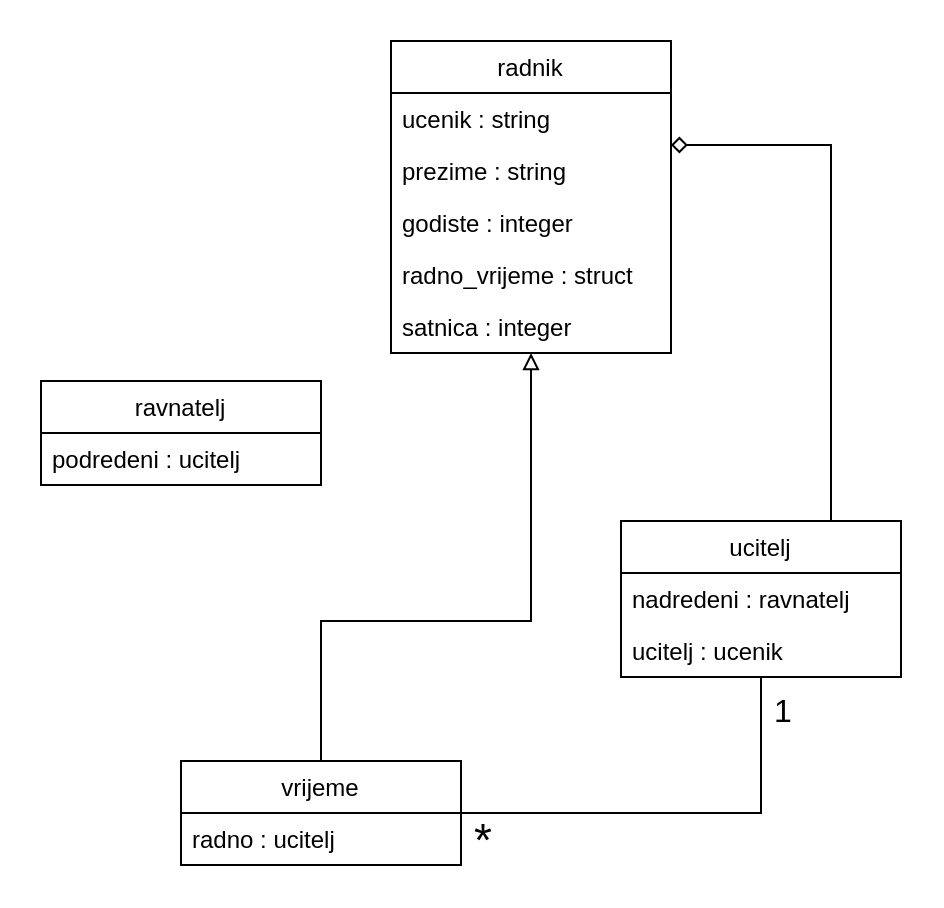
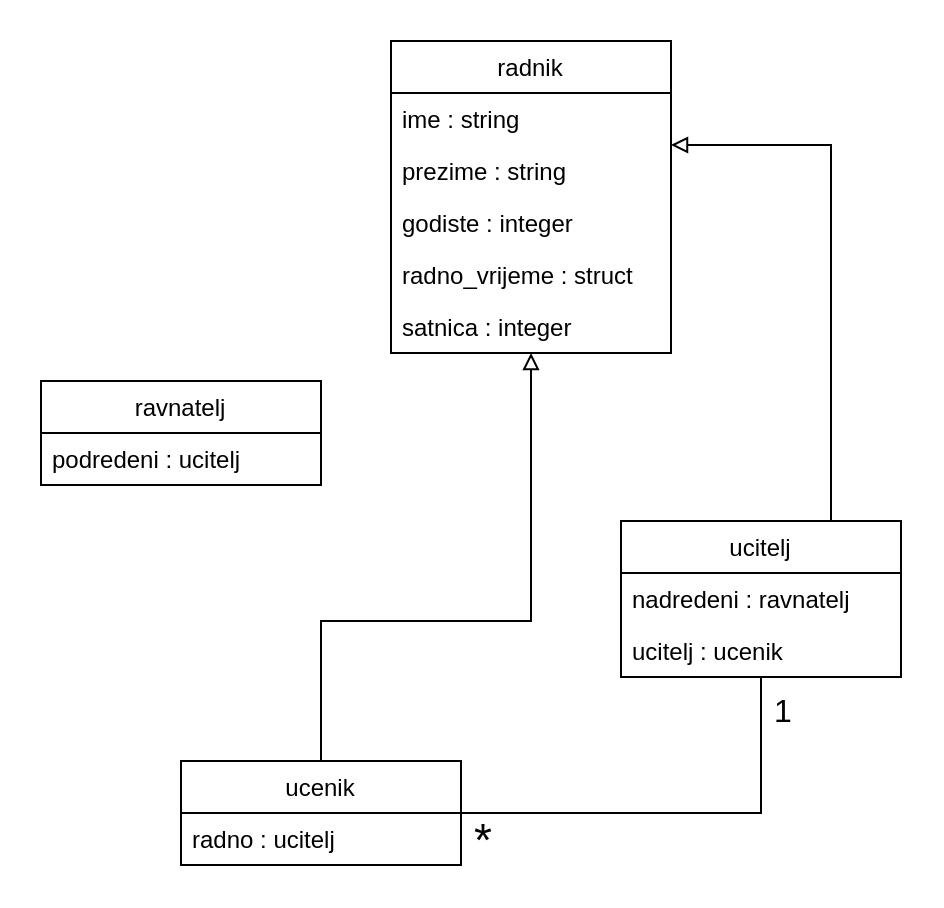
(487, 120) -> (467, 120)
(688, 145) -> (688, 145)
(320, 788) -> (320, 788)
